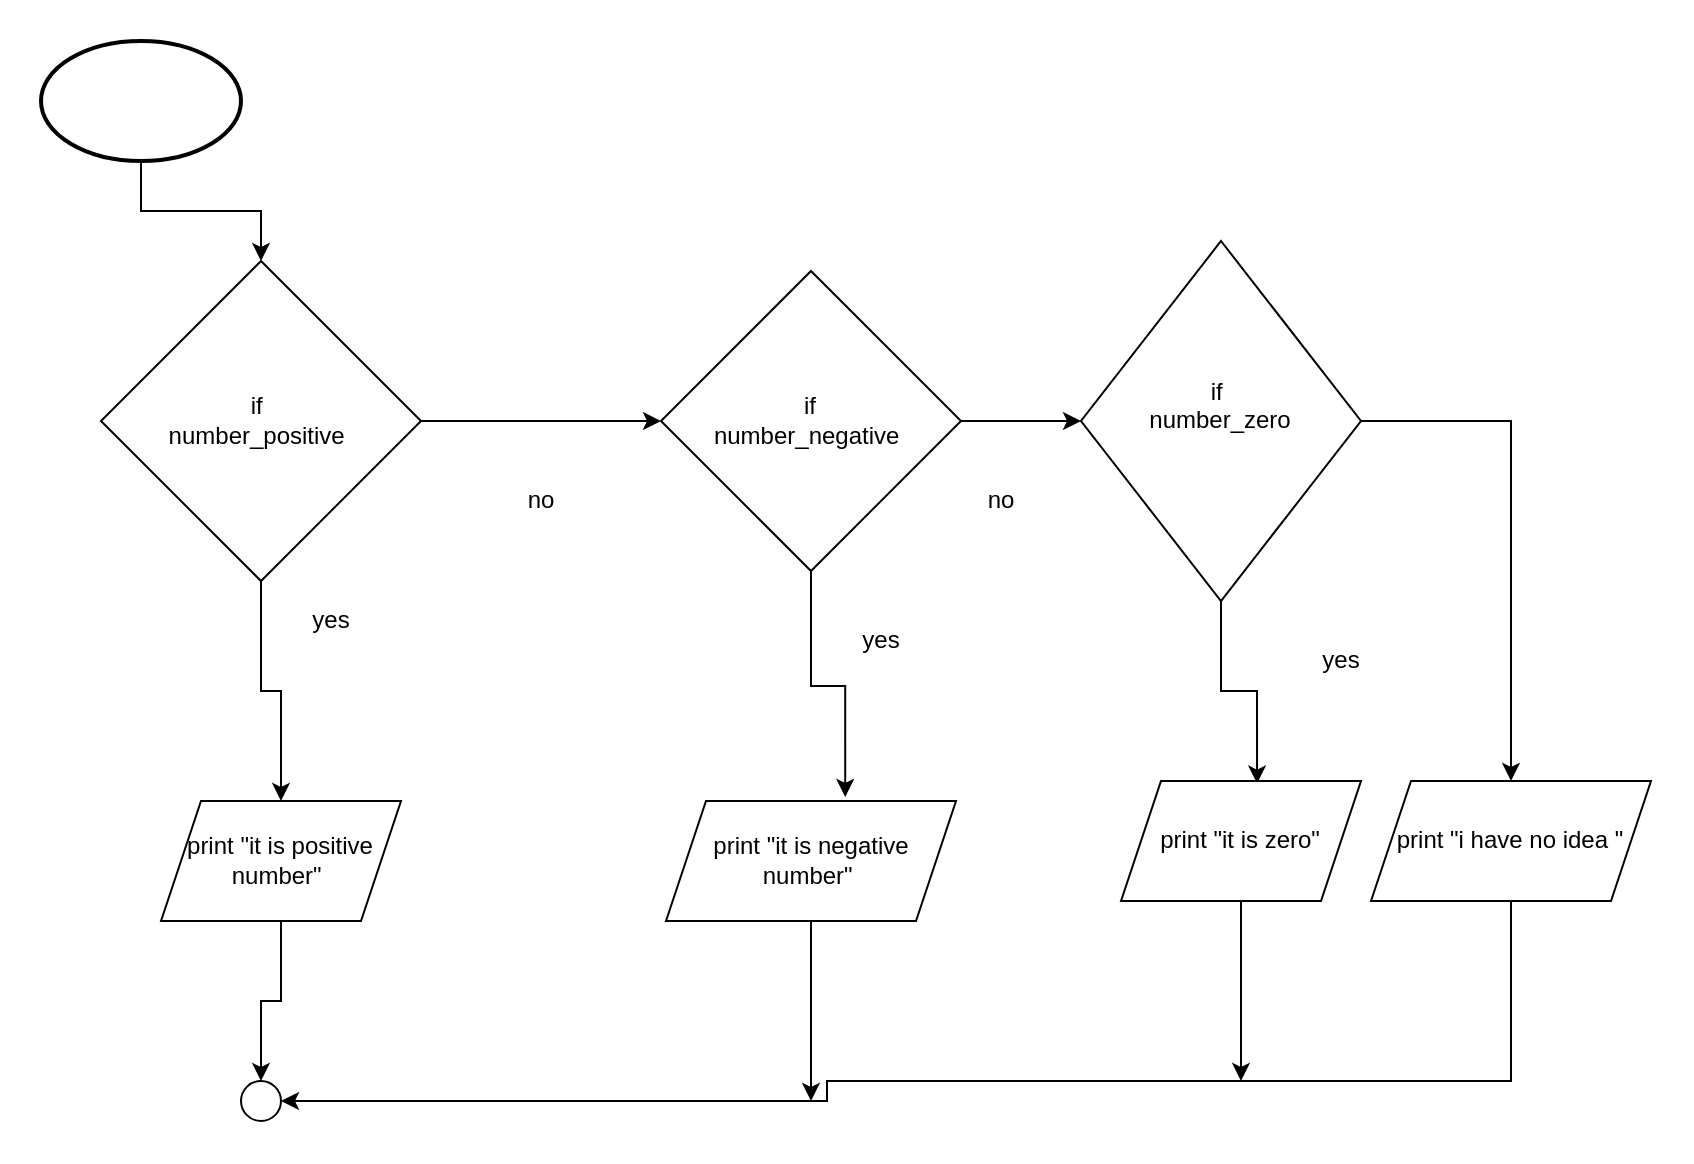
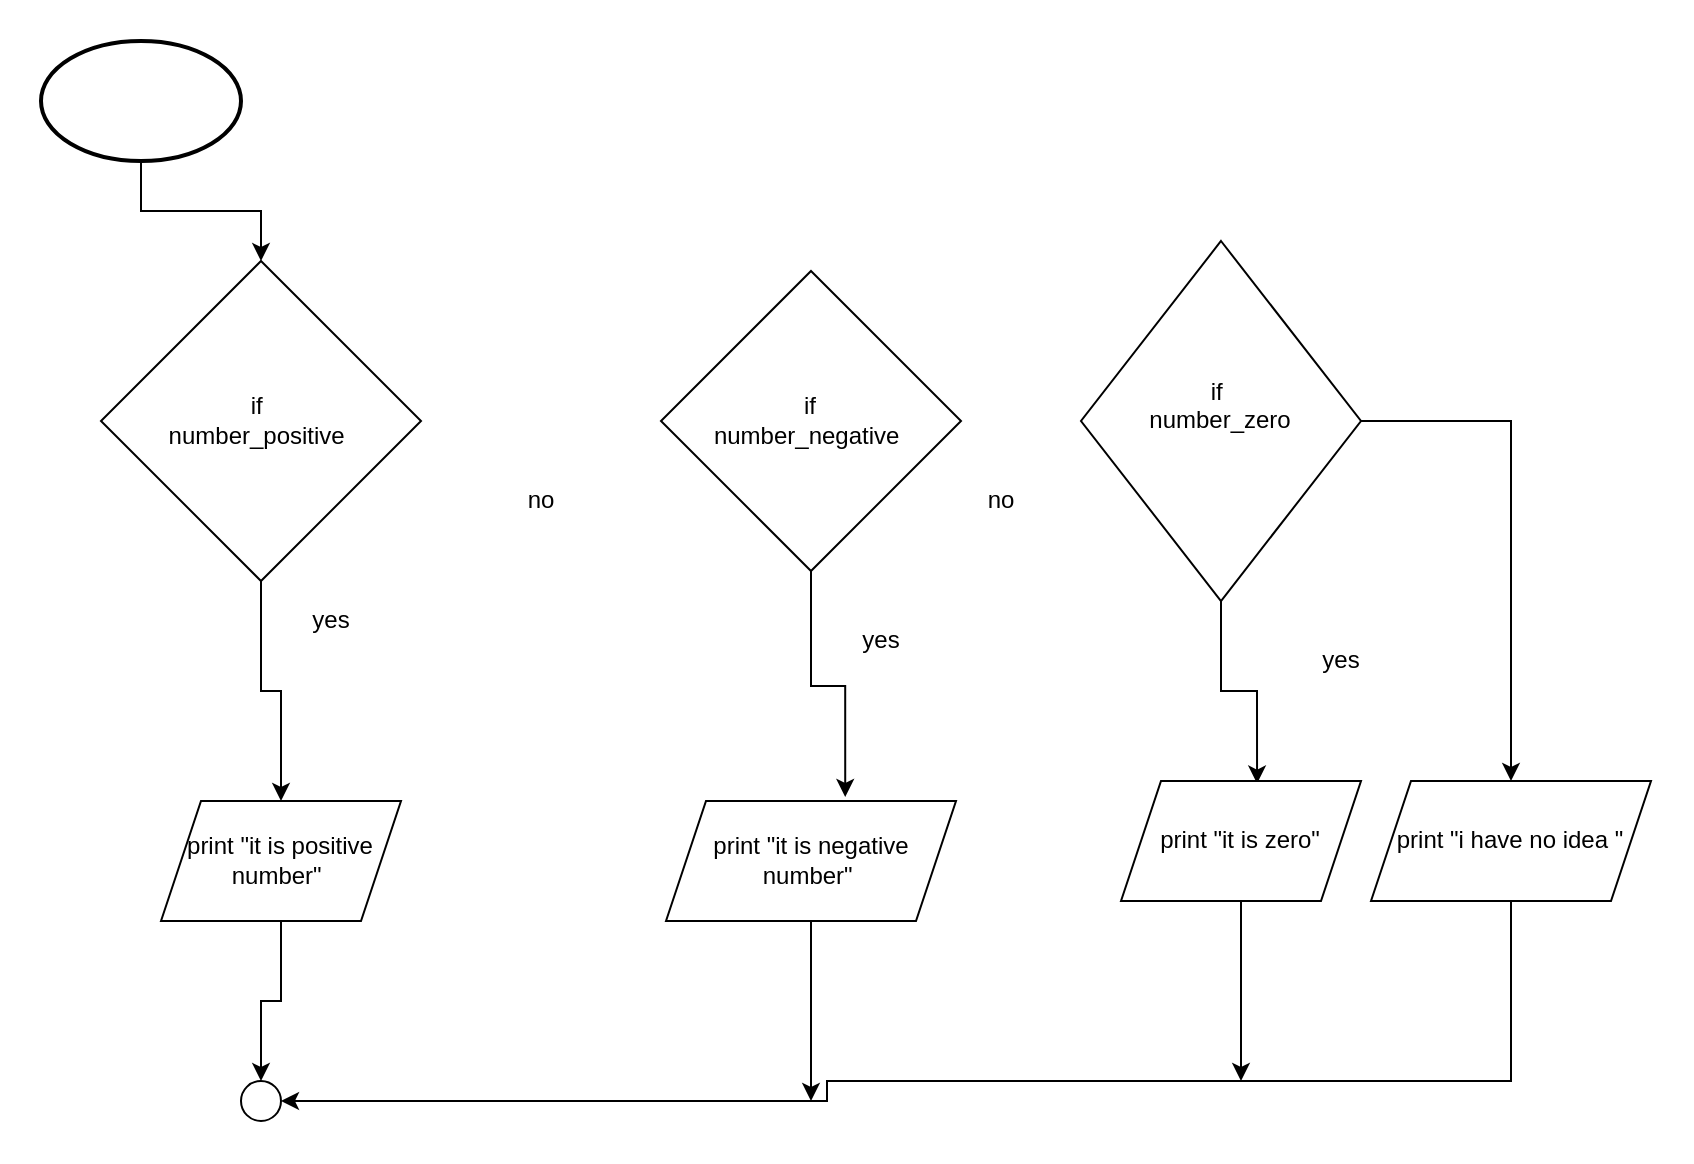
(534, 421) -> none
(1014, 421) -> none
